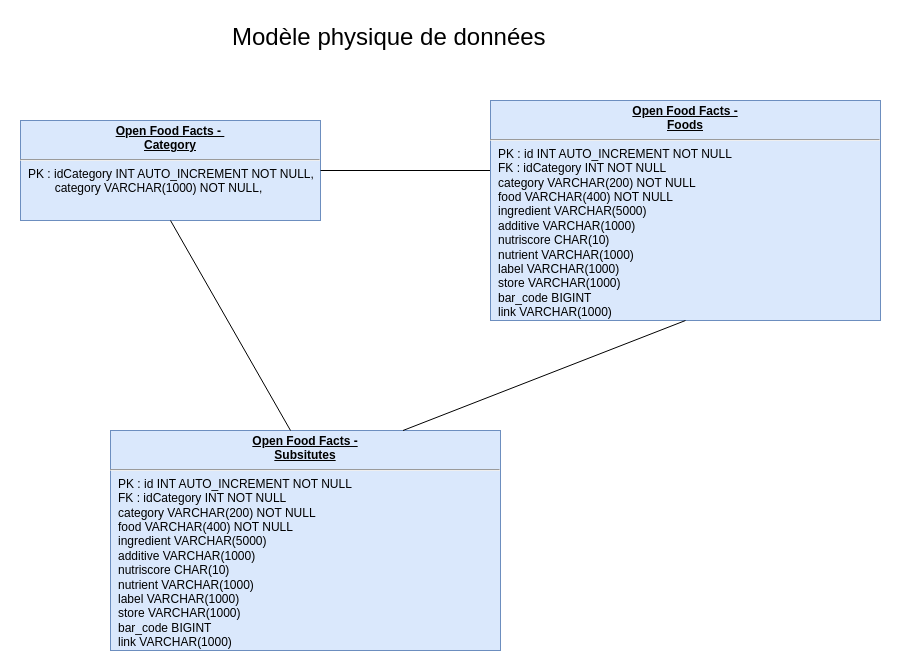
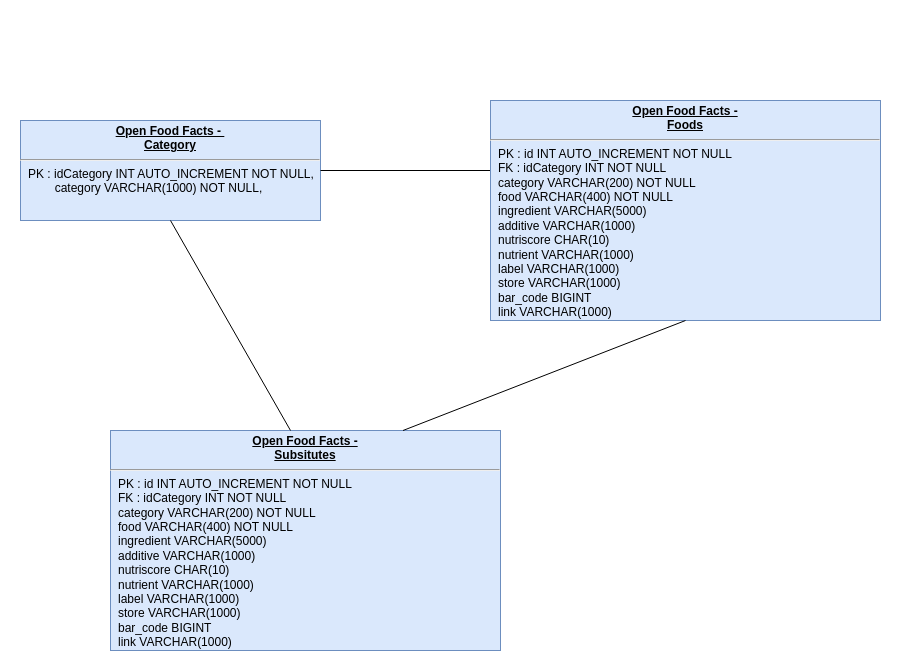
(396, 31) -> none
